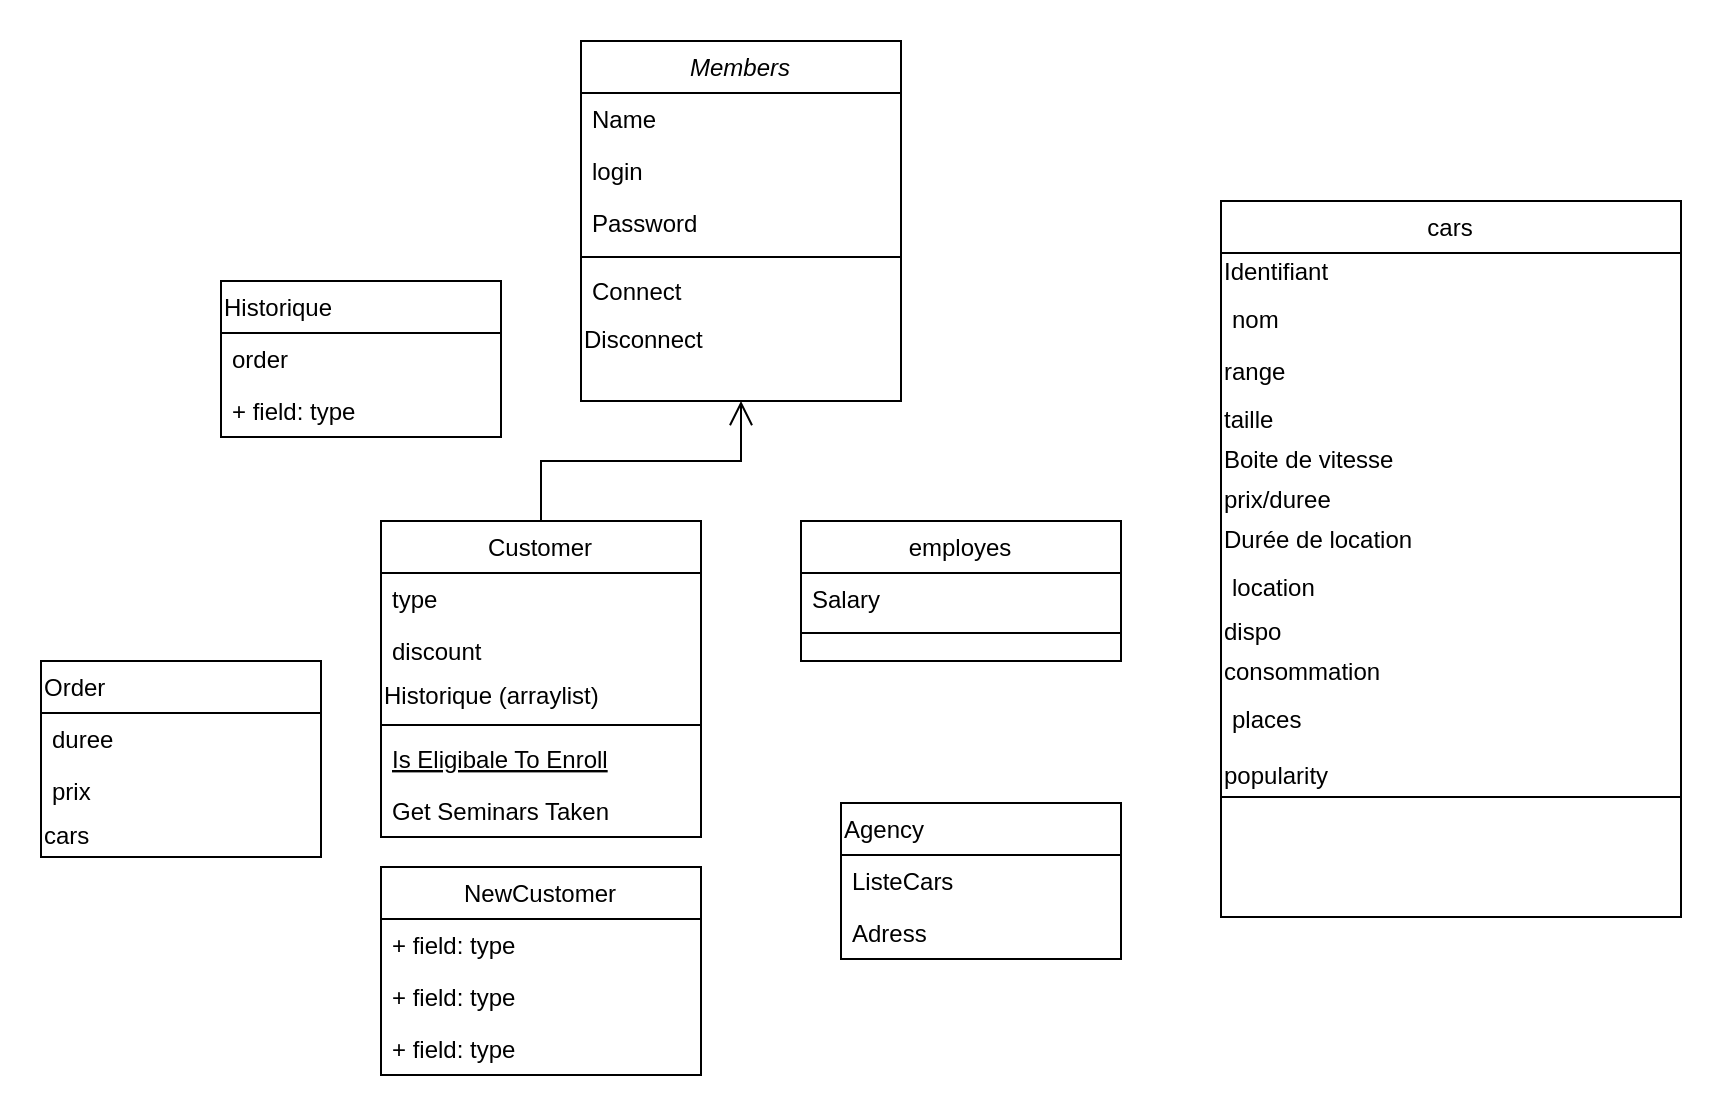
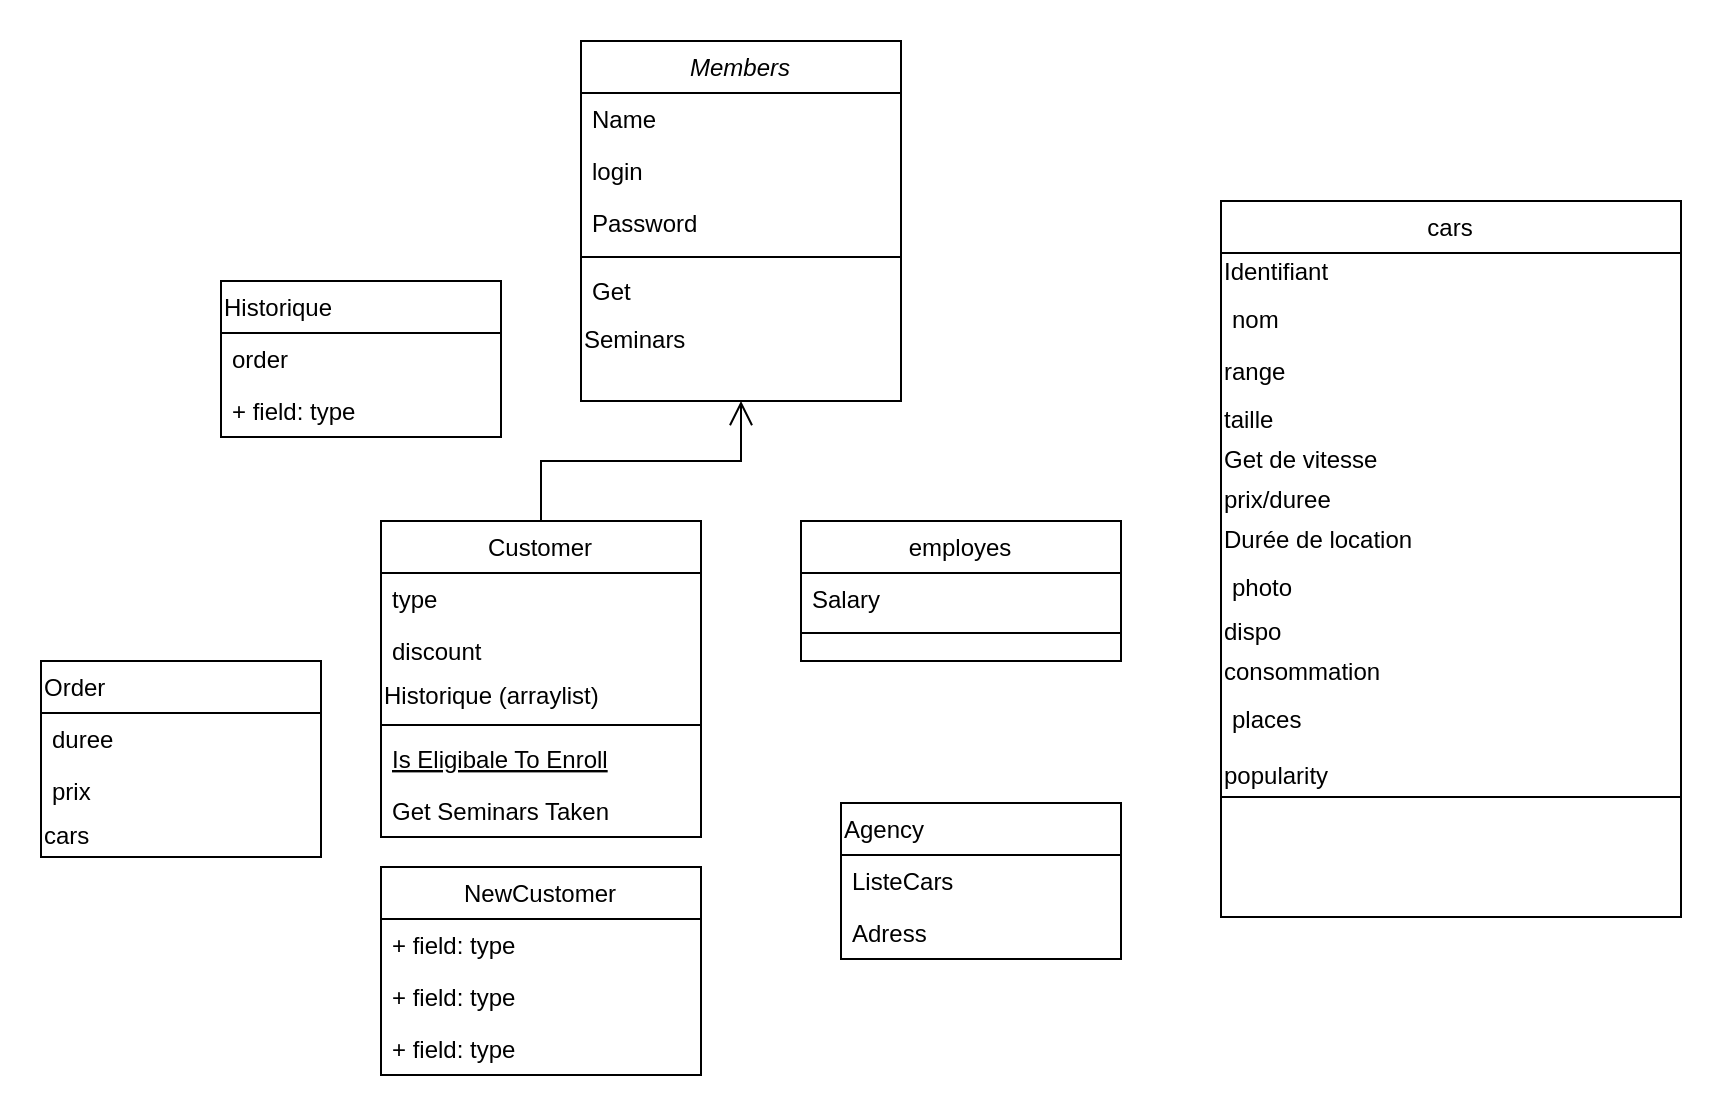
(639, 292) -> (612, 292)
(649, 341) -> (636, 341)
(1320, 461) -> (1310, 461)
(1280, 588) -> (1266, 588)
